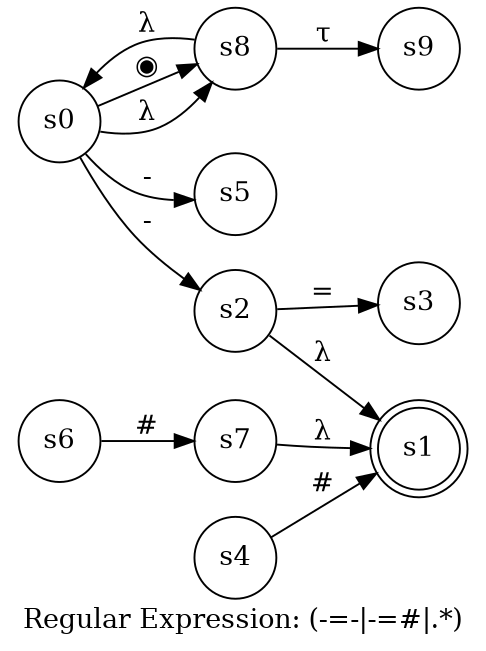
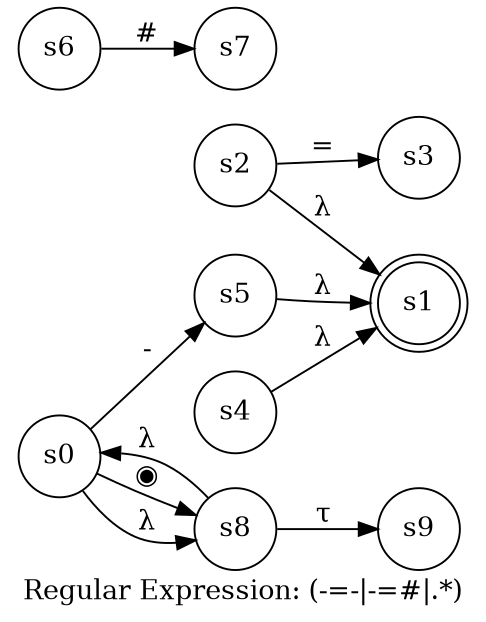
(125, 224) -> none
(314, 447) -> (314, 301)
(323, 484) -> (323, 339)
